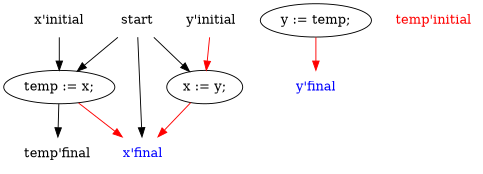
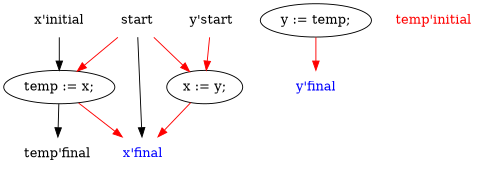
(211, 20) -> (211, 20)
(101, 51) -> (101, 51)
(168, 51) -> (168, 51)
